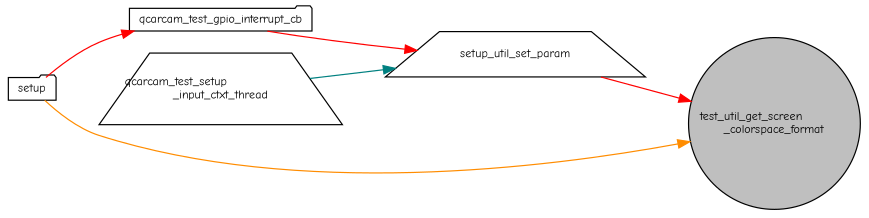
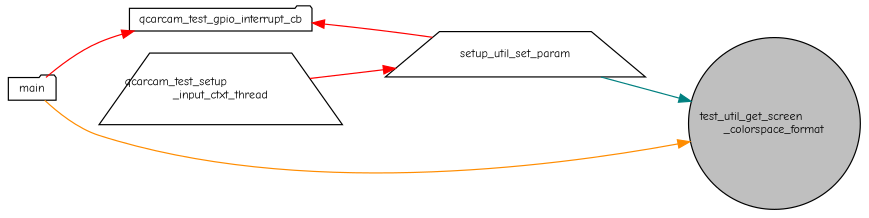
(336, 41) -> (379, 30)
(346, 74) -> (346, 74)
(640, 88) -> (640, 88)
(32, 89) -> (32, 89)
